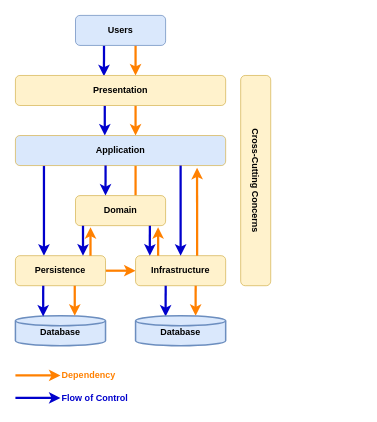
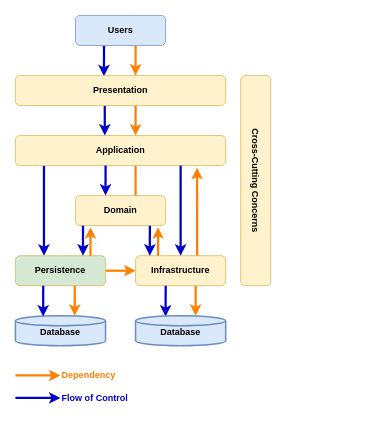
(120, 150) -> (120, 150)
(60, 270) -> (60, 270)
